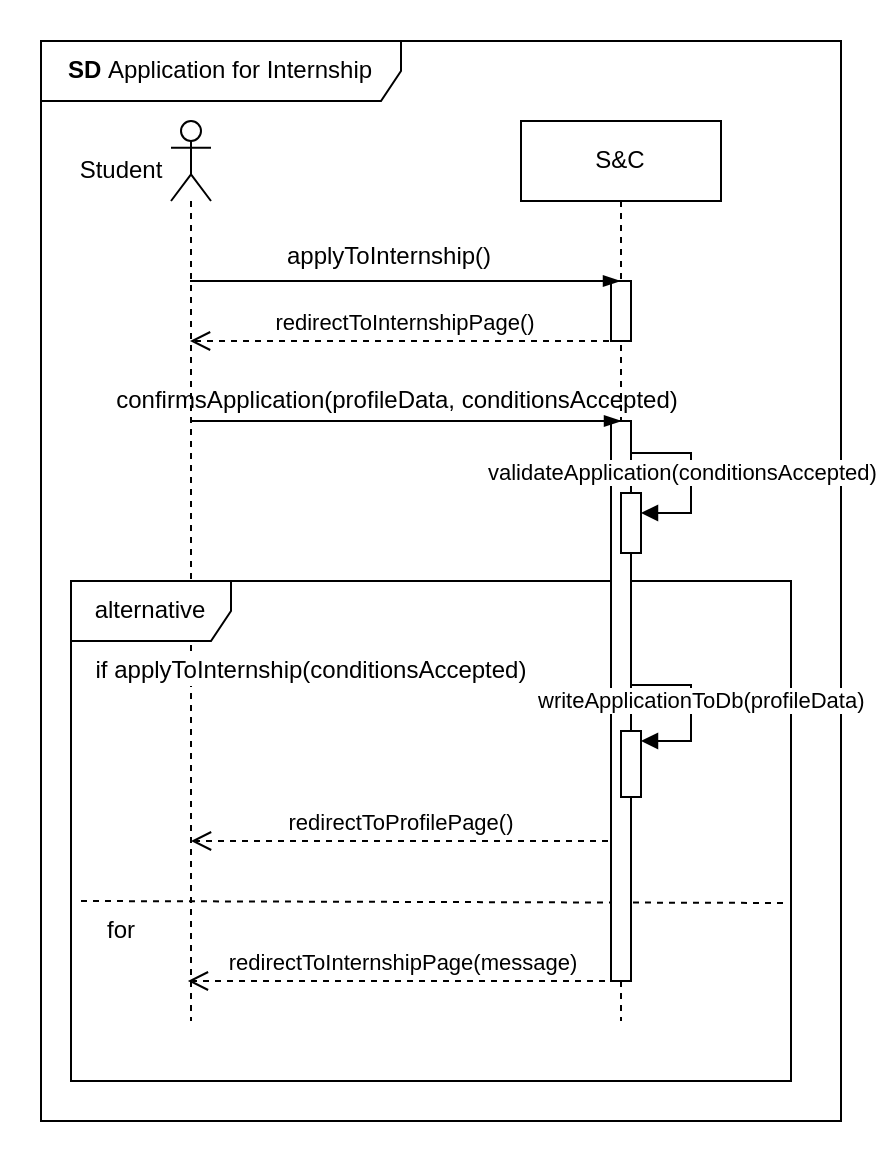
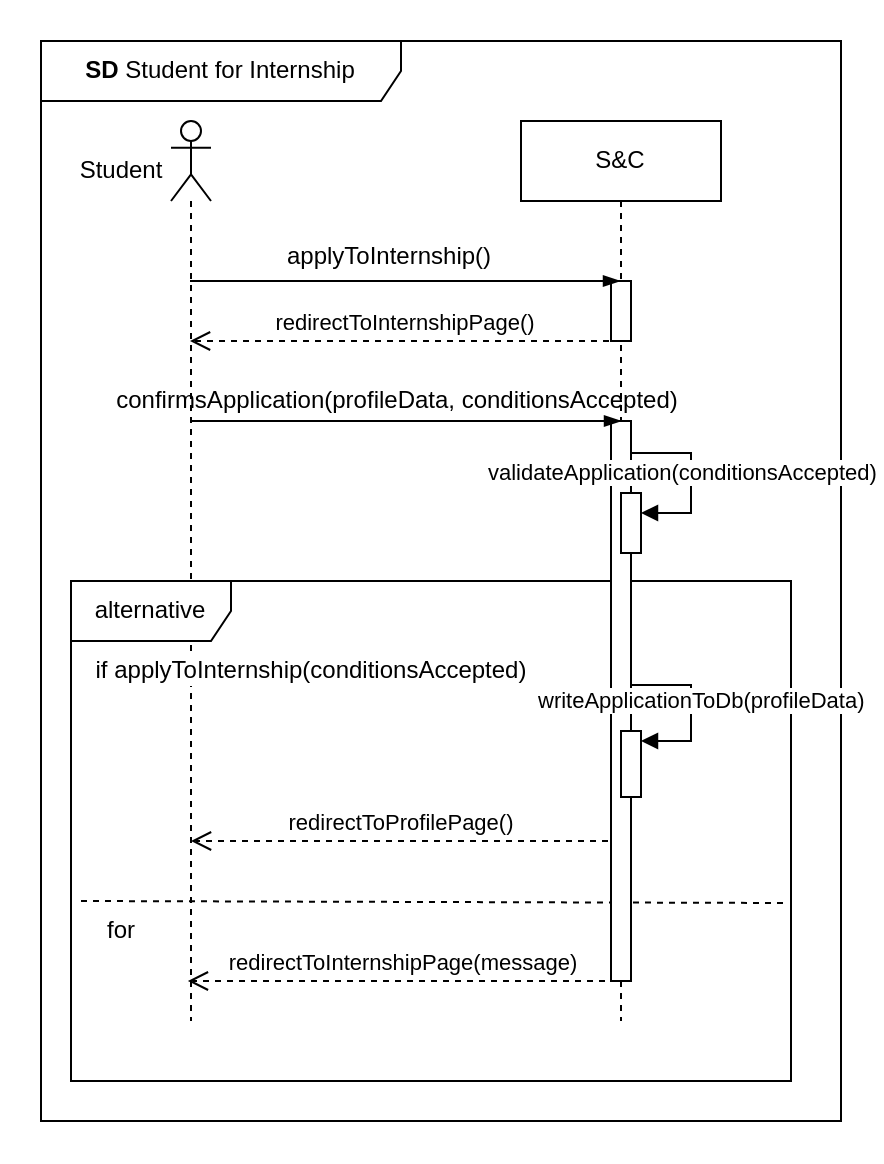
(221, 71) -> (221, 71)
